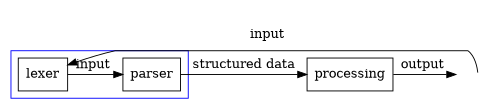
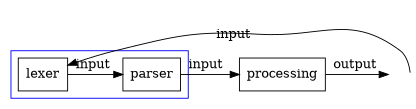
(244, 65) -> (210, 65)
